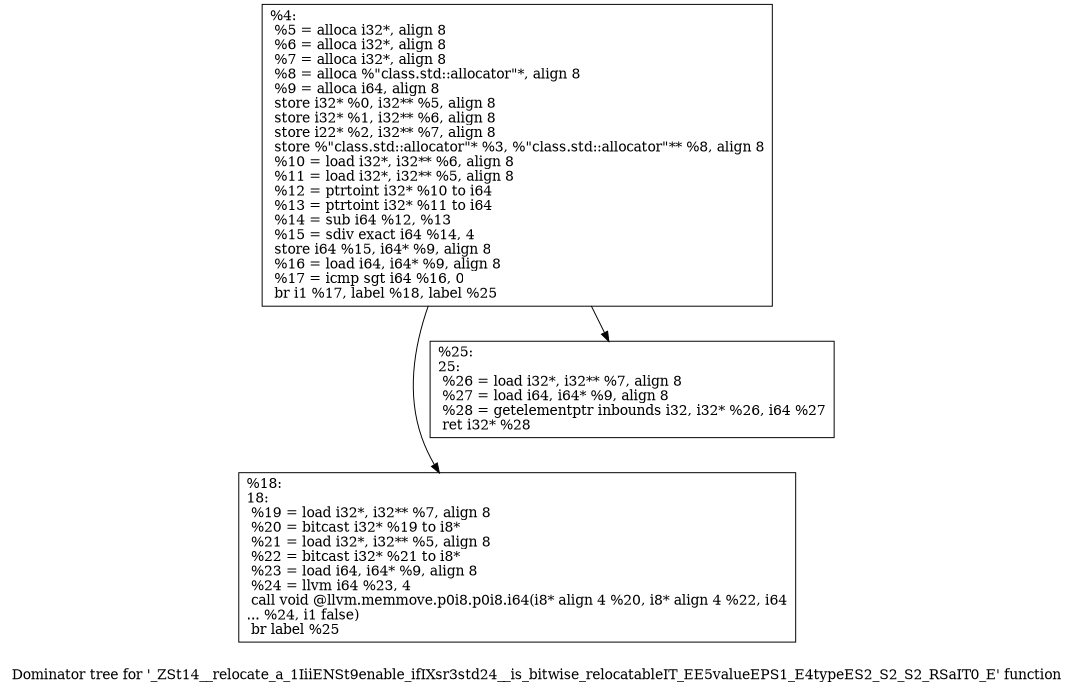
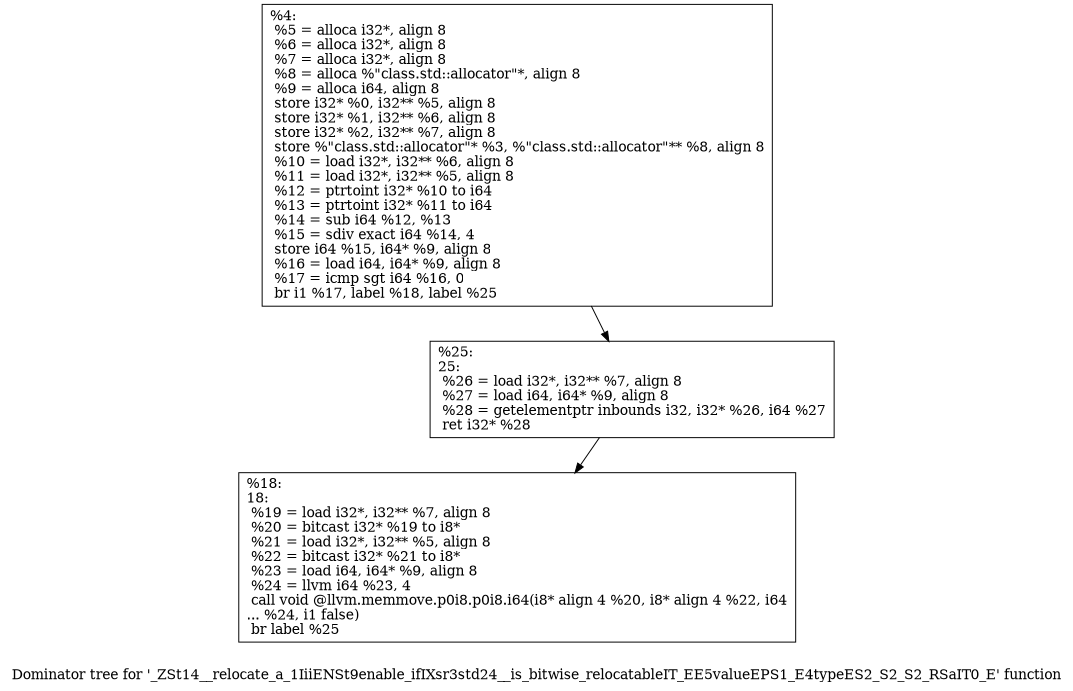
(383, 133) -> (383, 133)
(413, 386) -> (590, 451)
